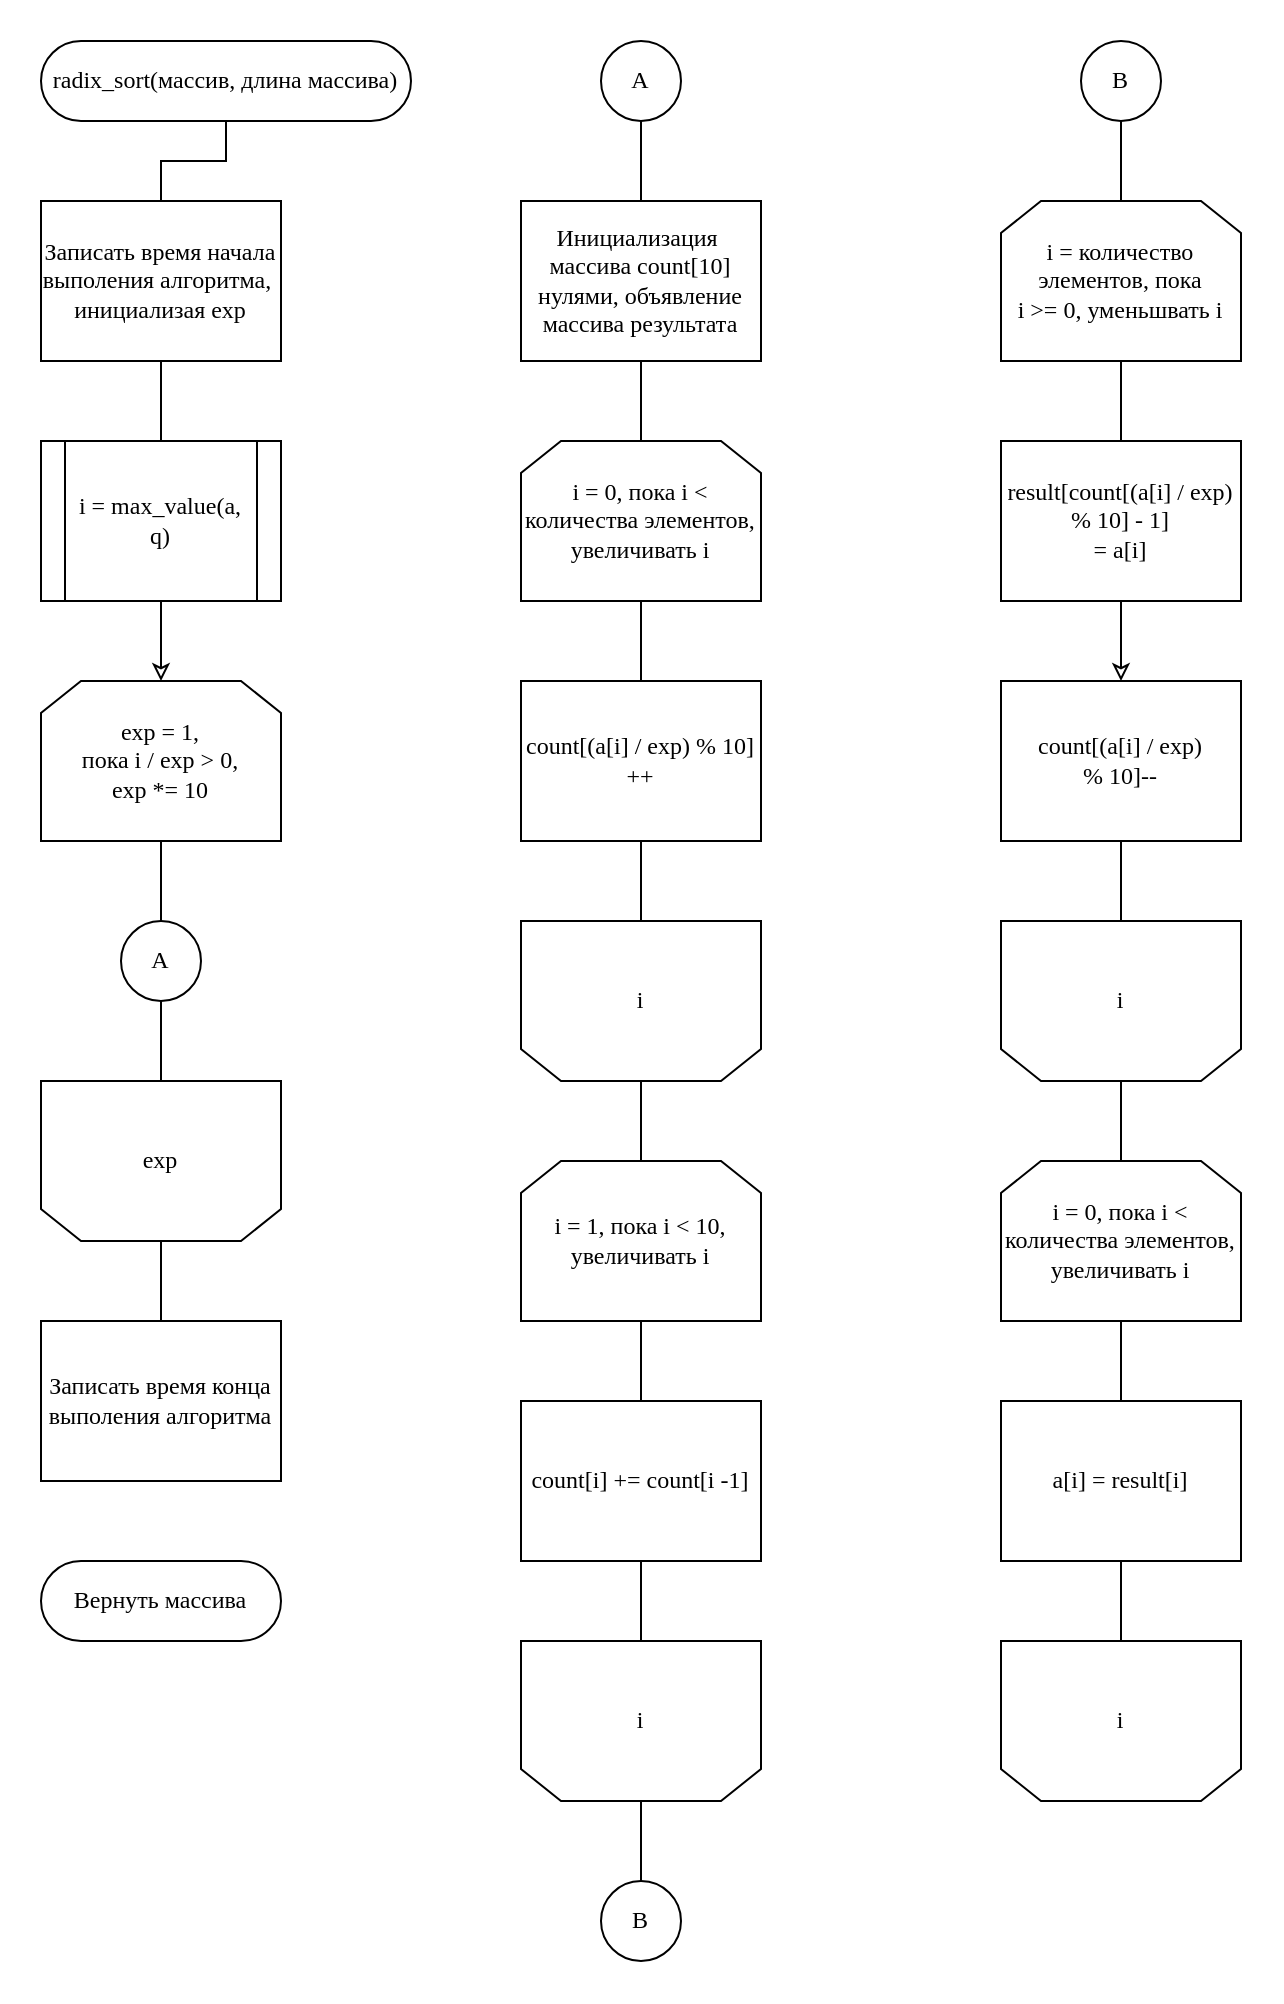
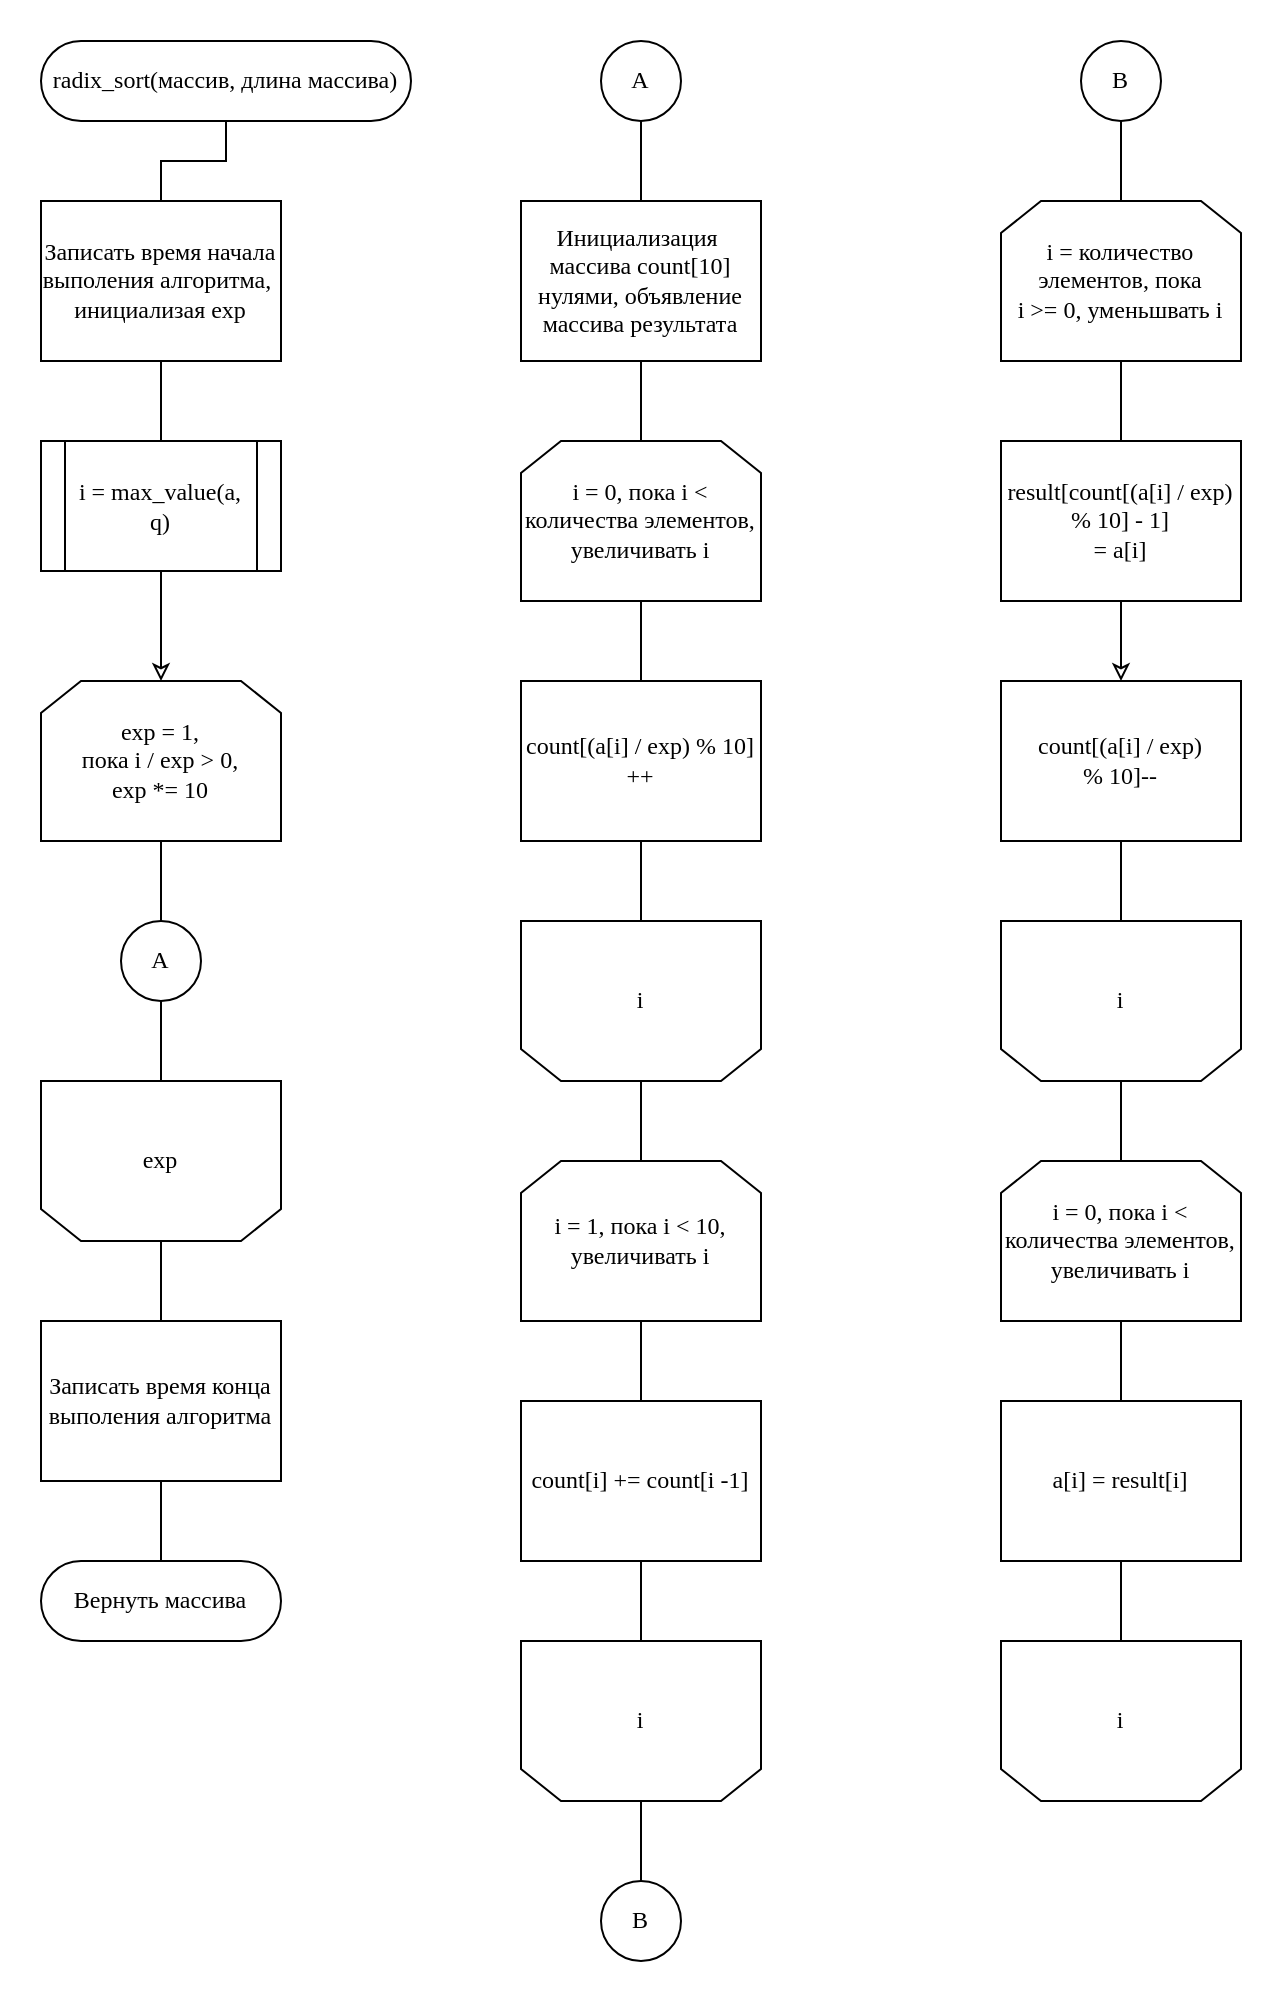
(161, 521) -> (161, 506)
none -> (161, 1521)
